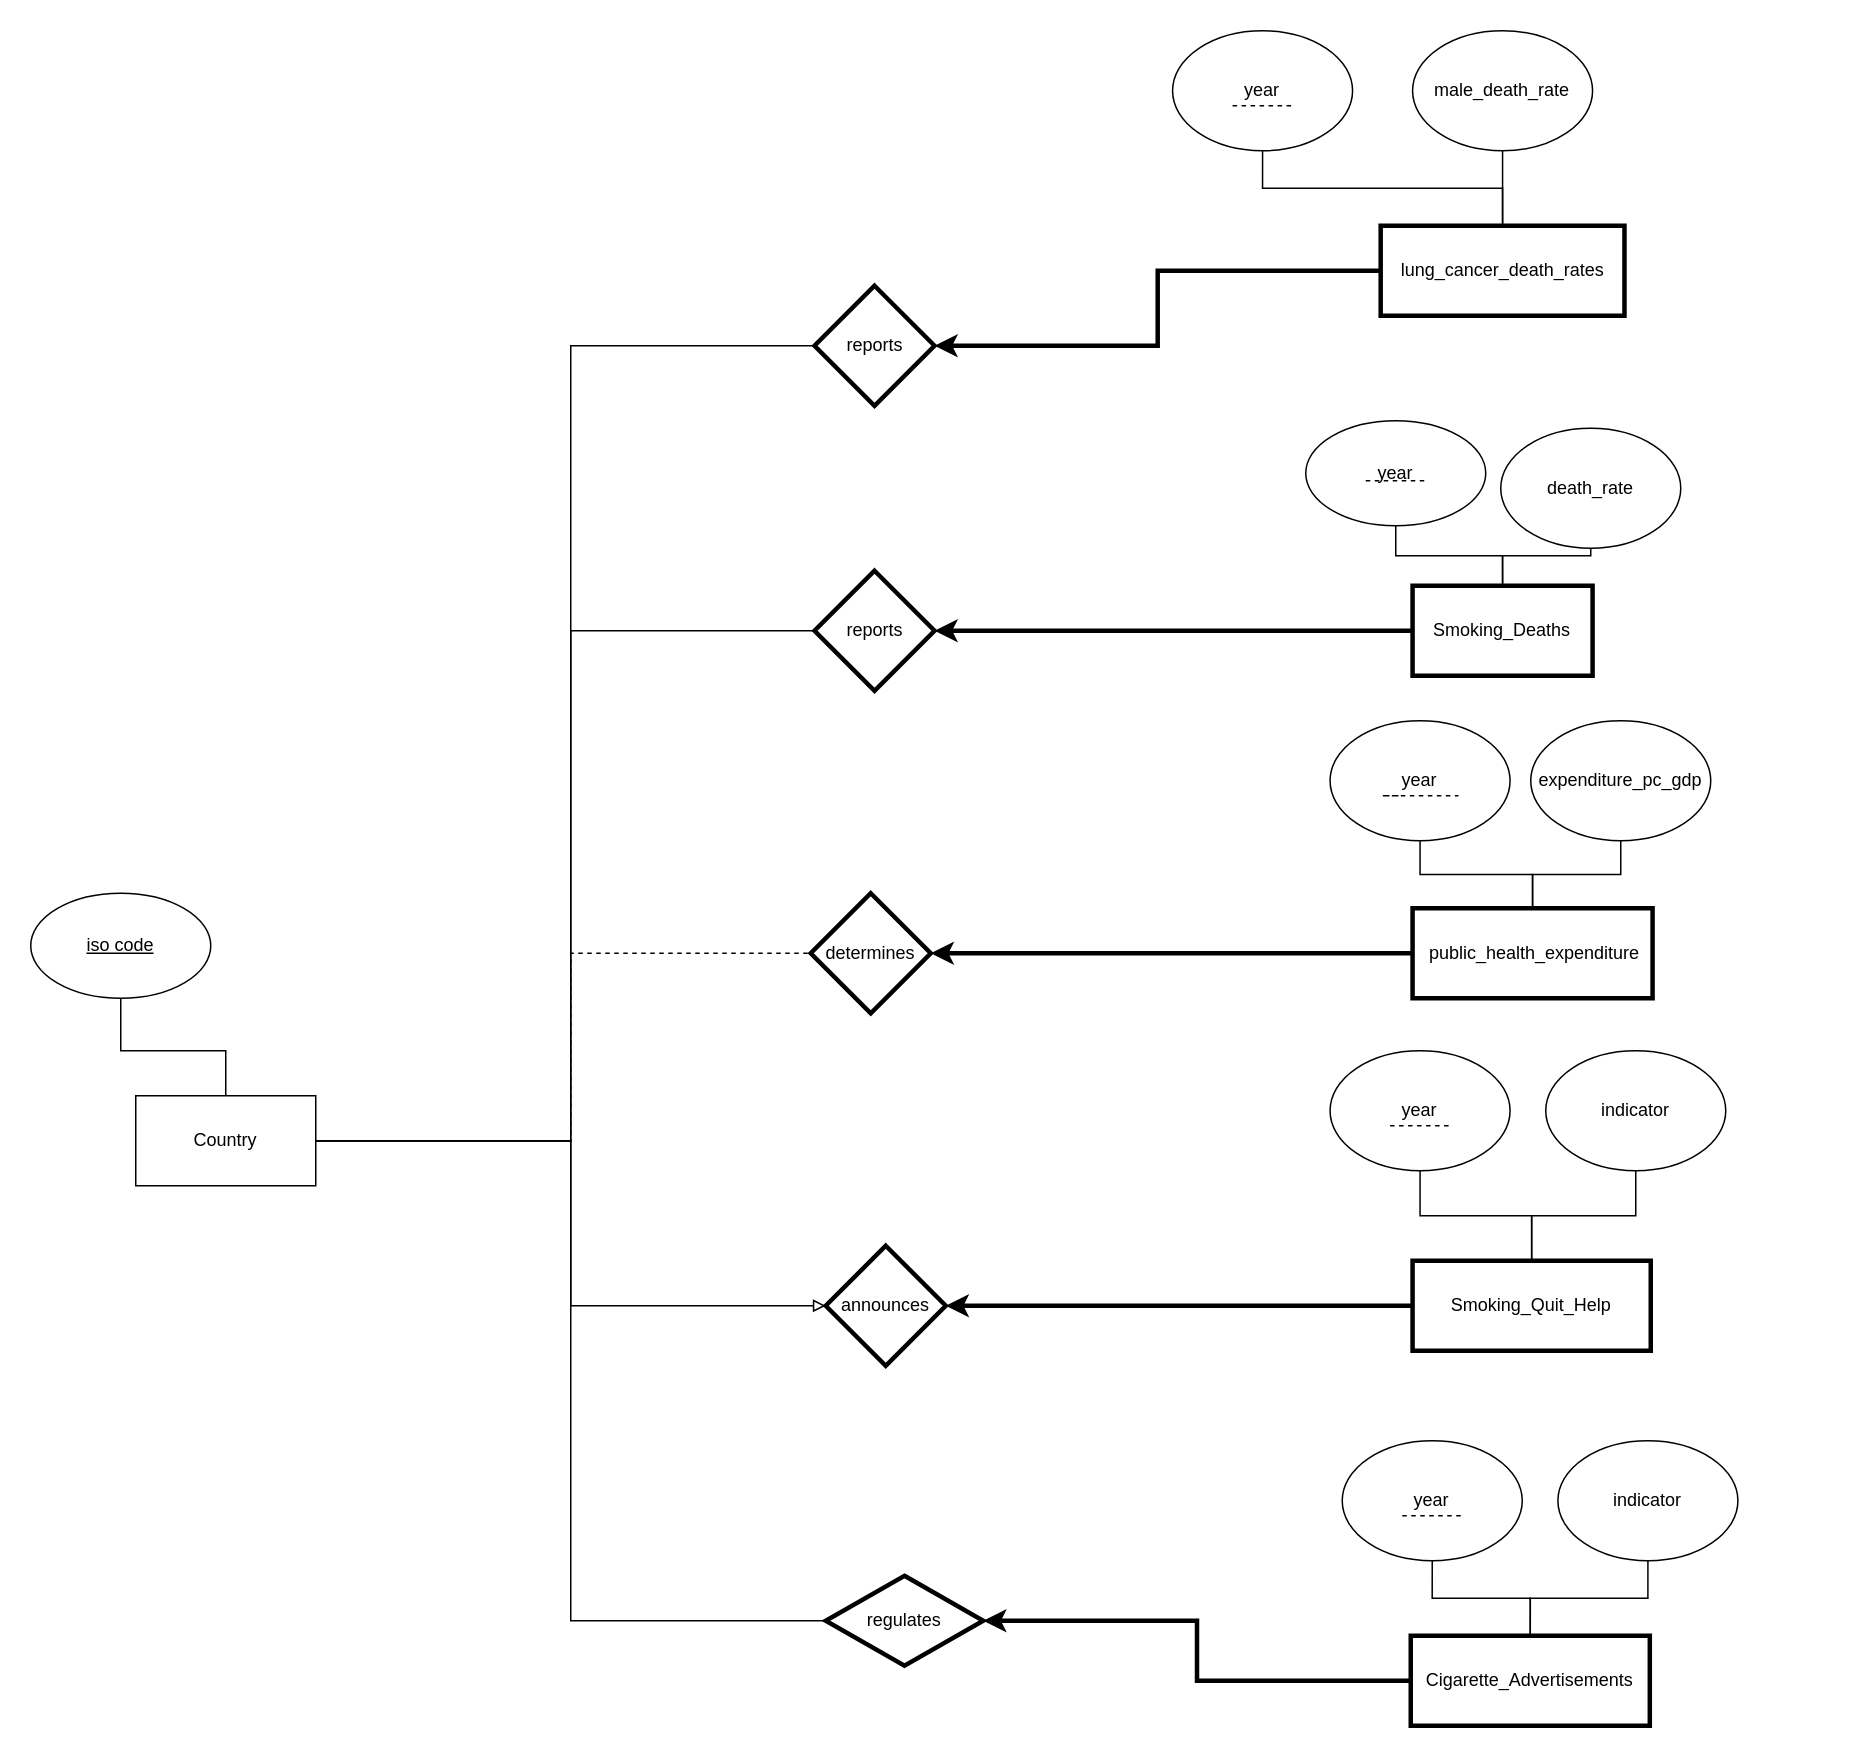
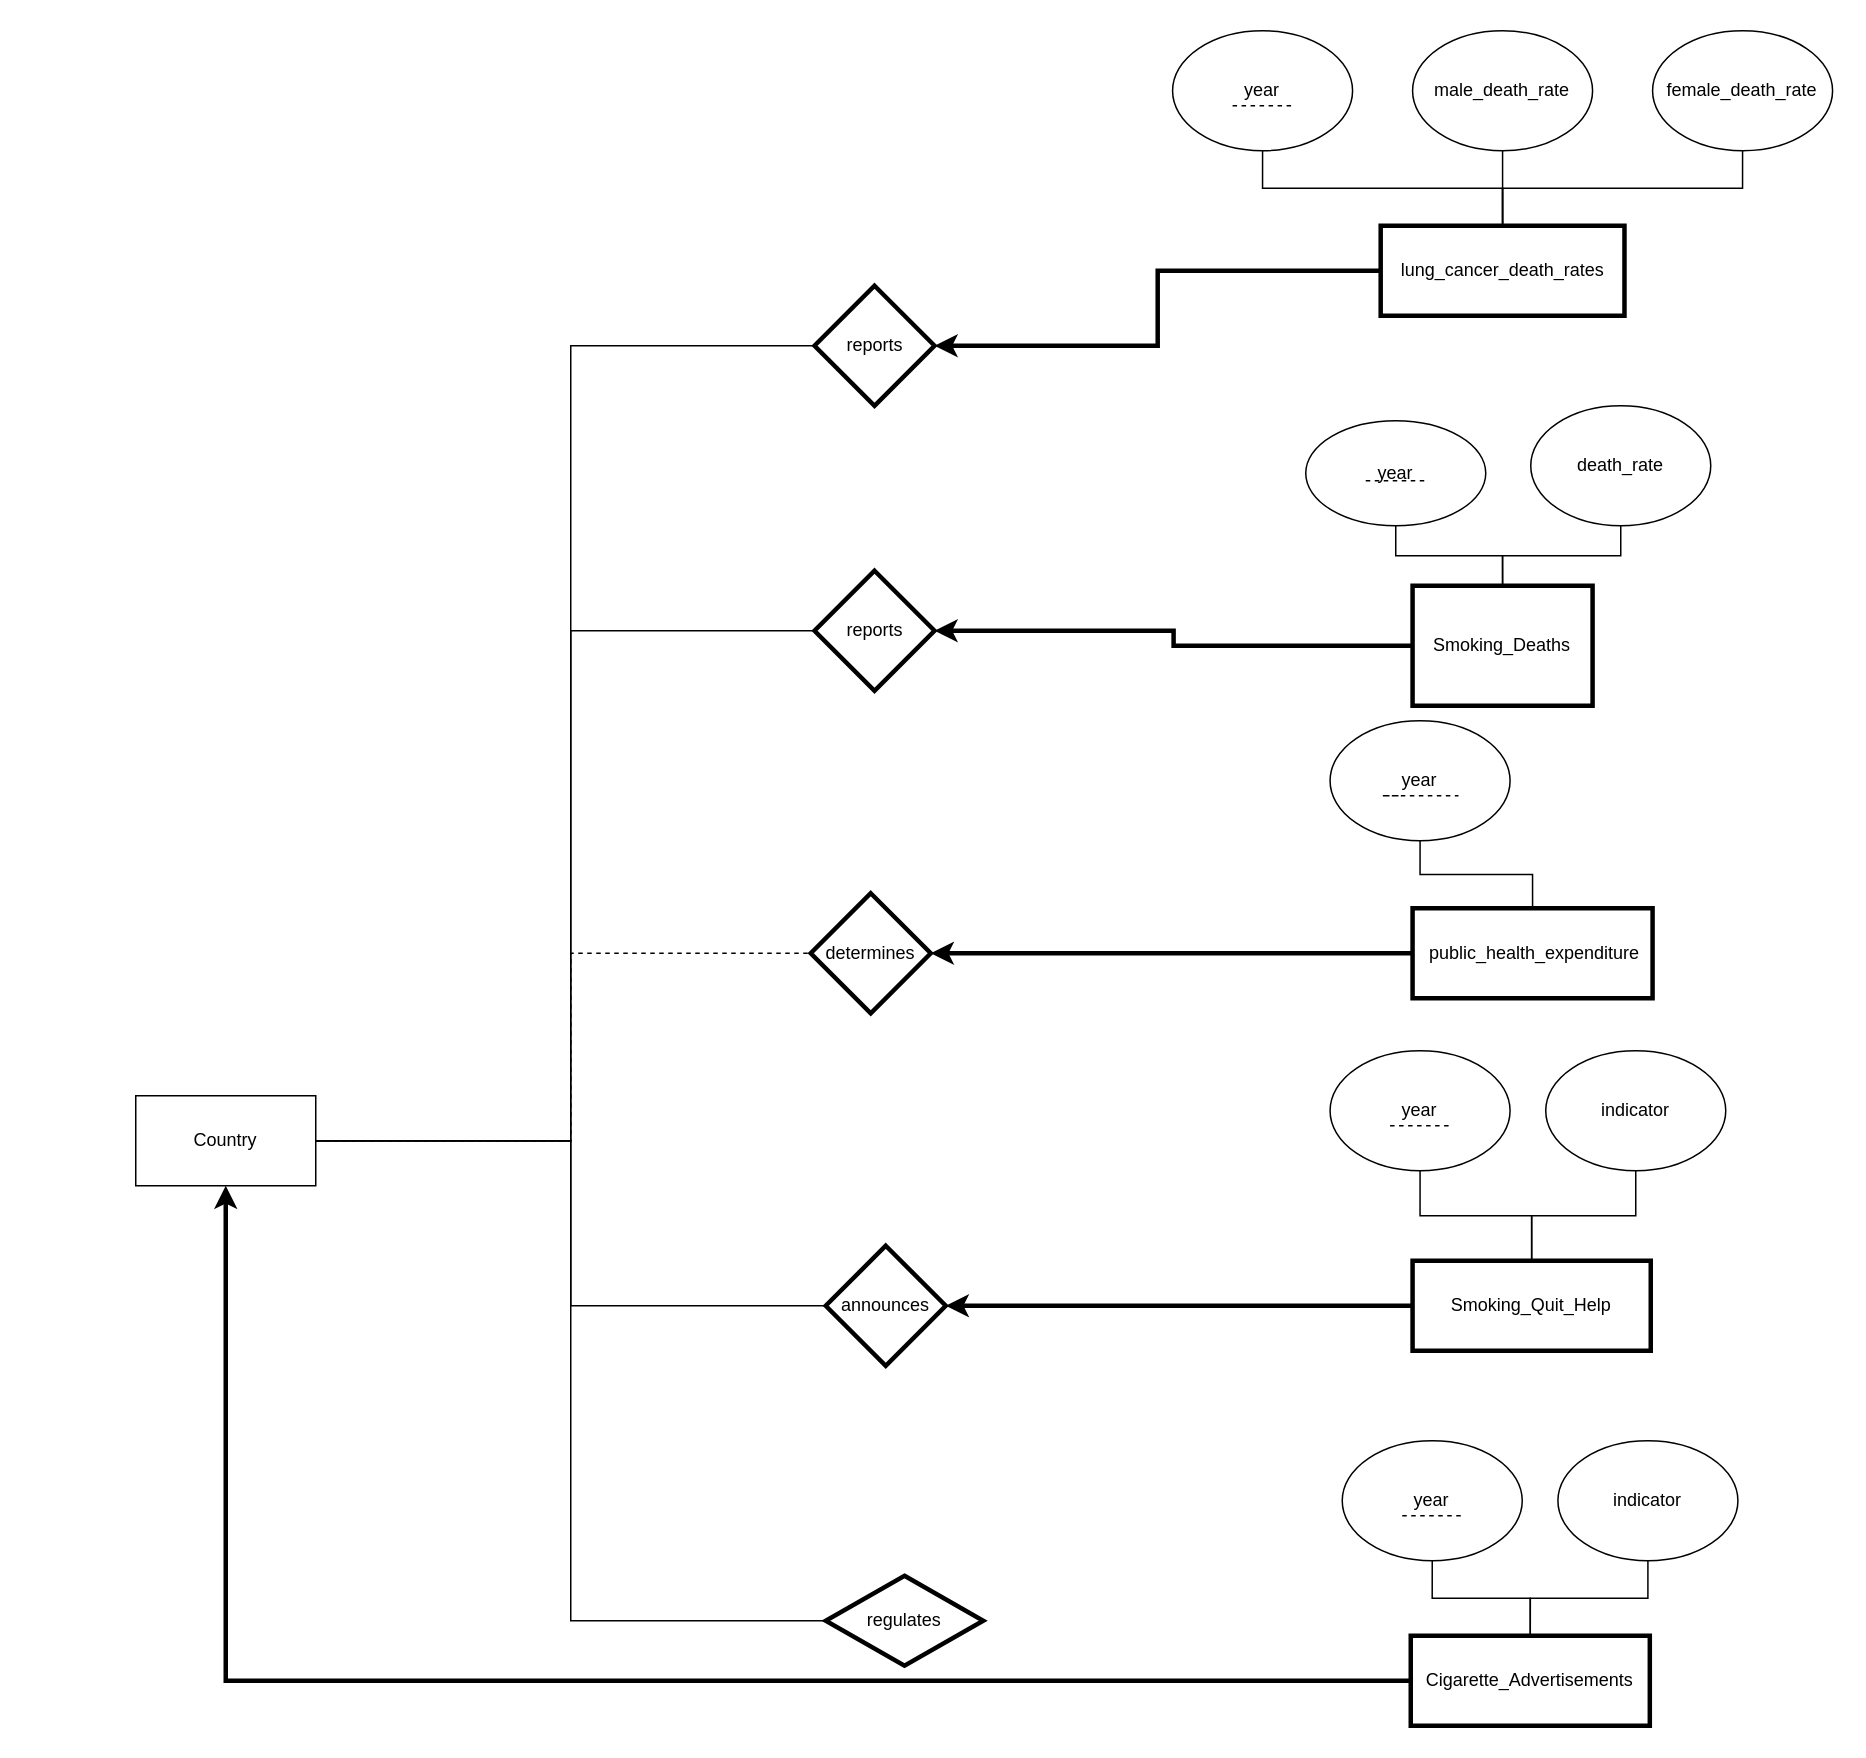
none -> (1743, 91)
none -> (1643, 188)
(1591, 488) -> (1621, 466)
(1503, 631) -> (1503, 646)
(1621, 781) -> none
(1594, 875) -> none
(121, 946) -> none
(170, 1051) -> none
(812, 1306) -> (817, 1306)
(1127, 1621) -> (490, 1681)
